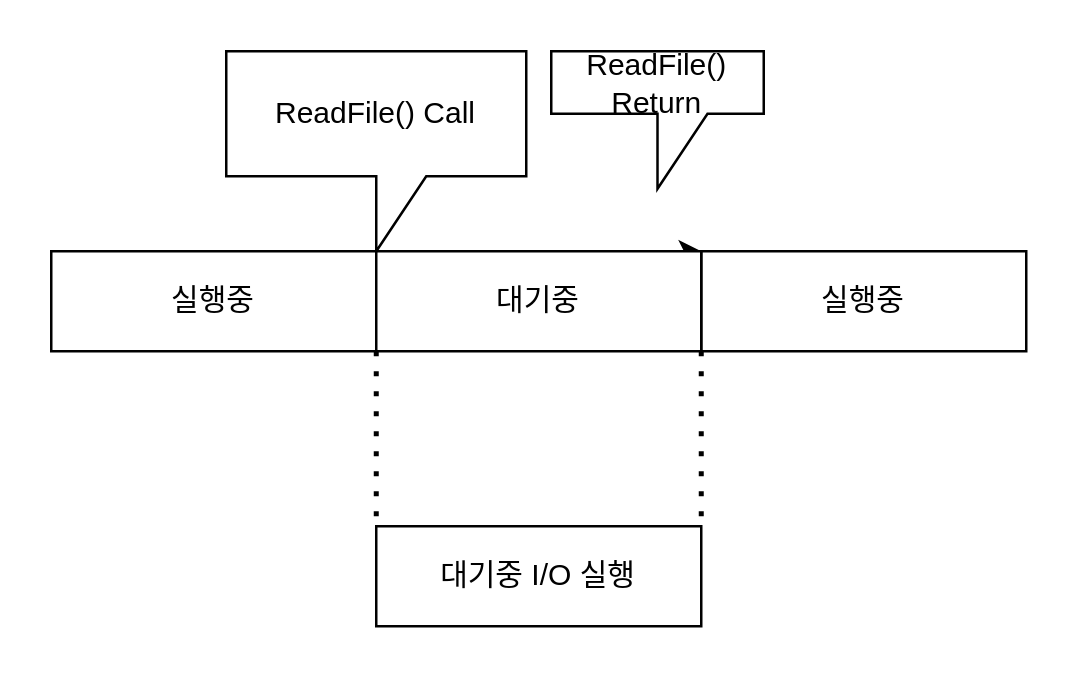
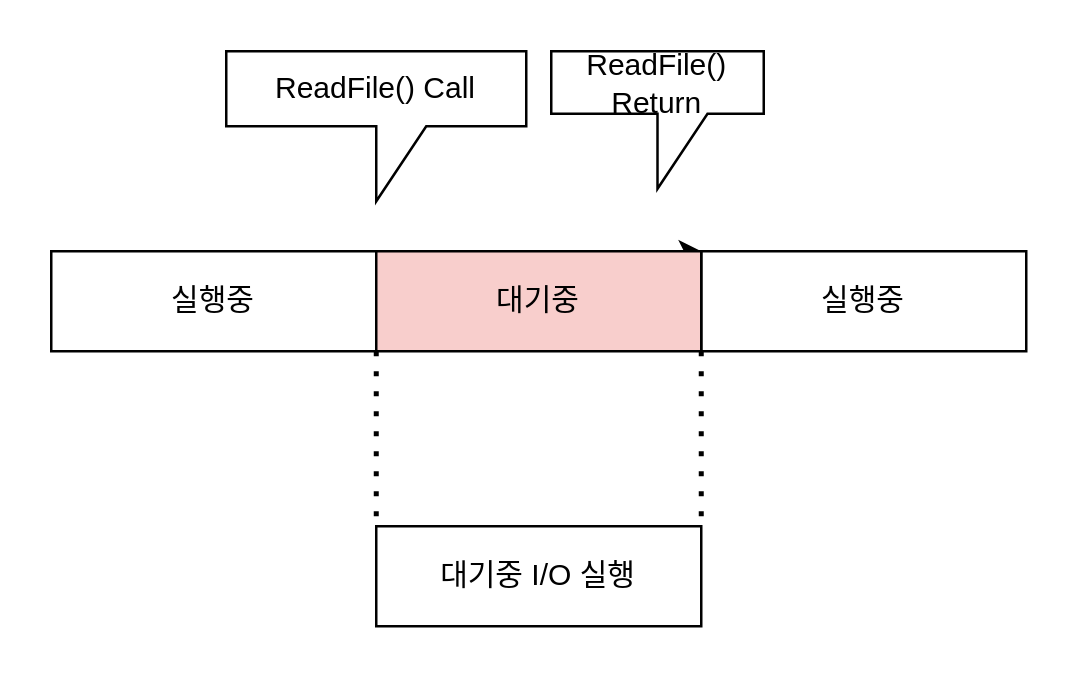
(376, 151) -> (376, 126)
(539, 301) -> (539, 301)
